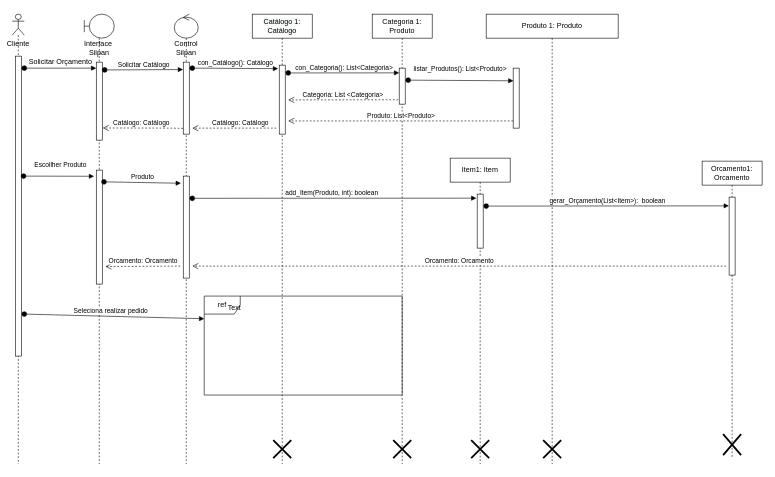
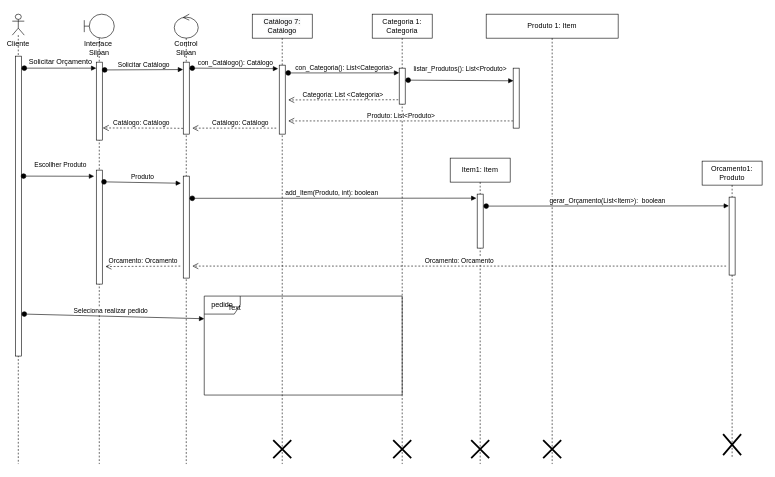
(282, 26) -> (282, 26)
(402, 26) -> (402, 26)
(552, 26) -> (552, 26)
(732, 173) -> (732, 173)
(222, 305) -> (222, 305)
